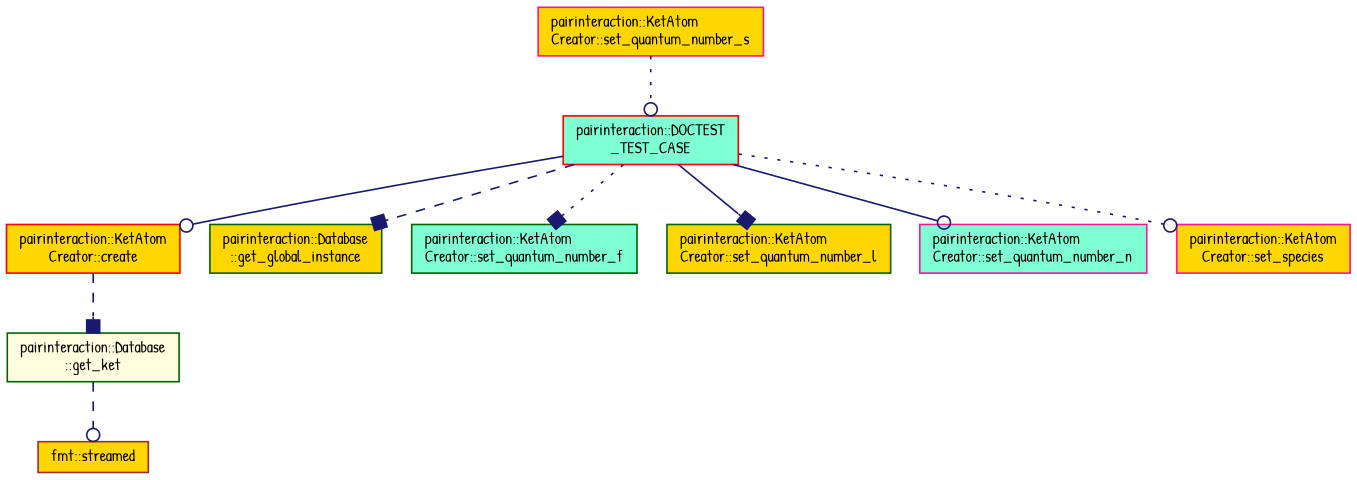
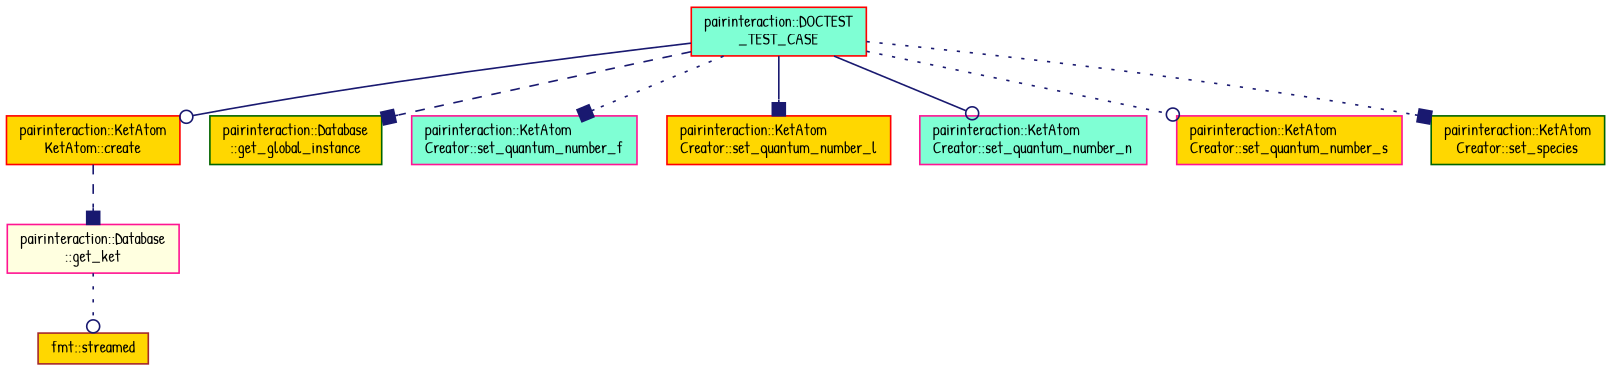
(651, 79) -> (1016, 82)
(952, 187) -> (1141, 73)
(93, 249) -> (93, 140)
(524, 249) -> (524, 140)
(779, 249) -> (779, 140)
(1263, 249) -> (1518, 140)
(93, 357) -> (93, 249)
(93, 405) -> (93, 296)
